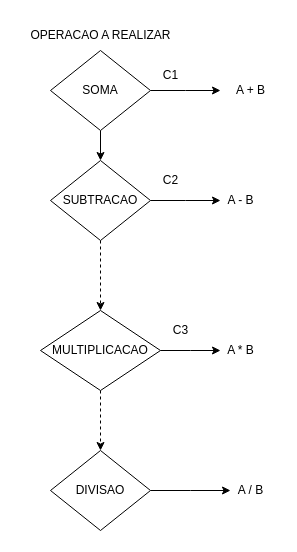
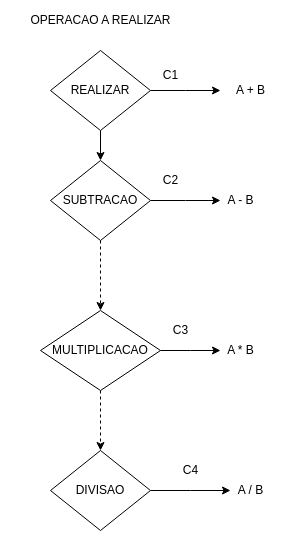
(101, 36) -> (101, 21)
(101, 91) -> (101, 91)
none -> (191, 471)
